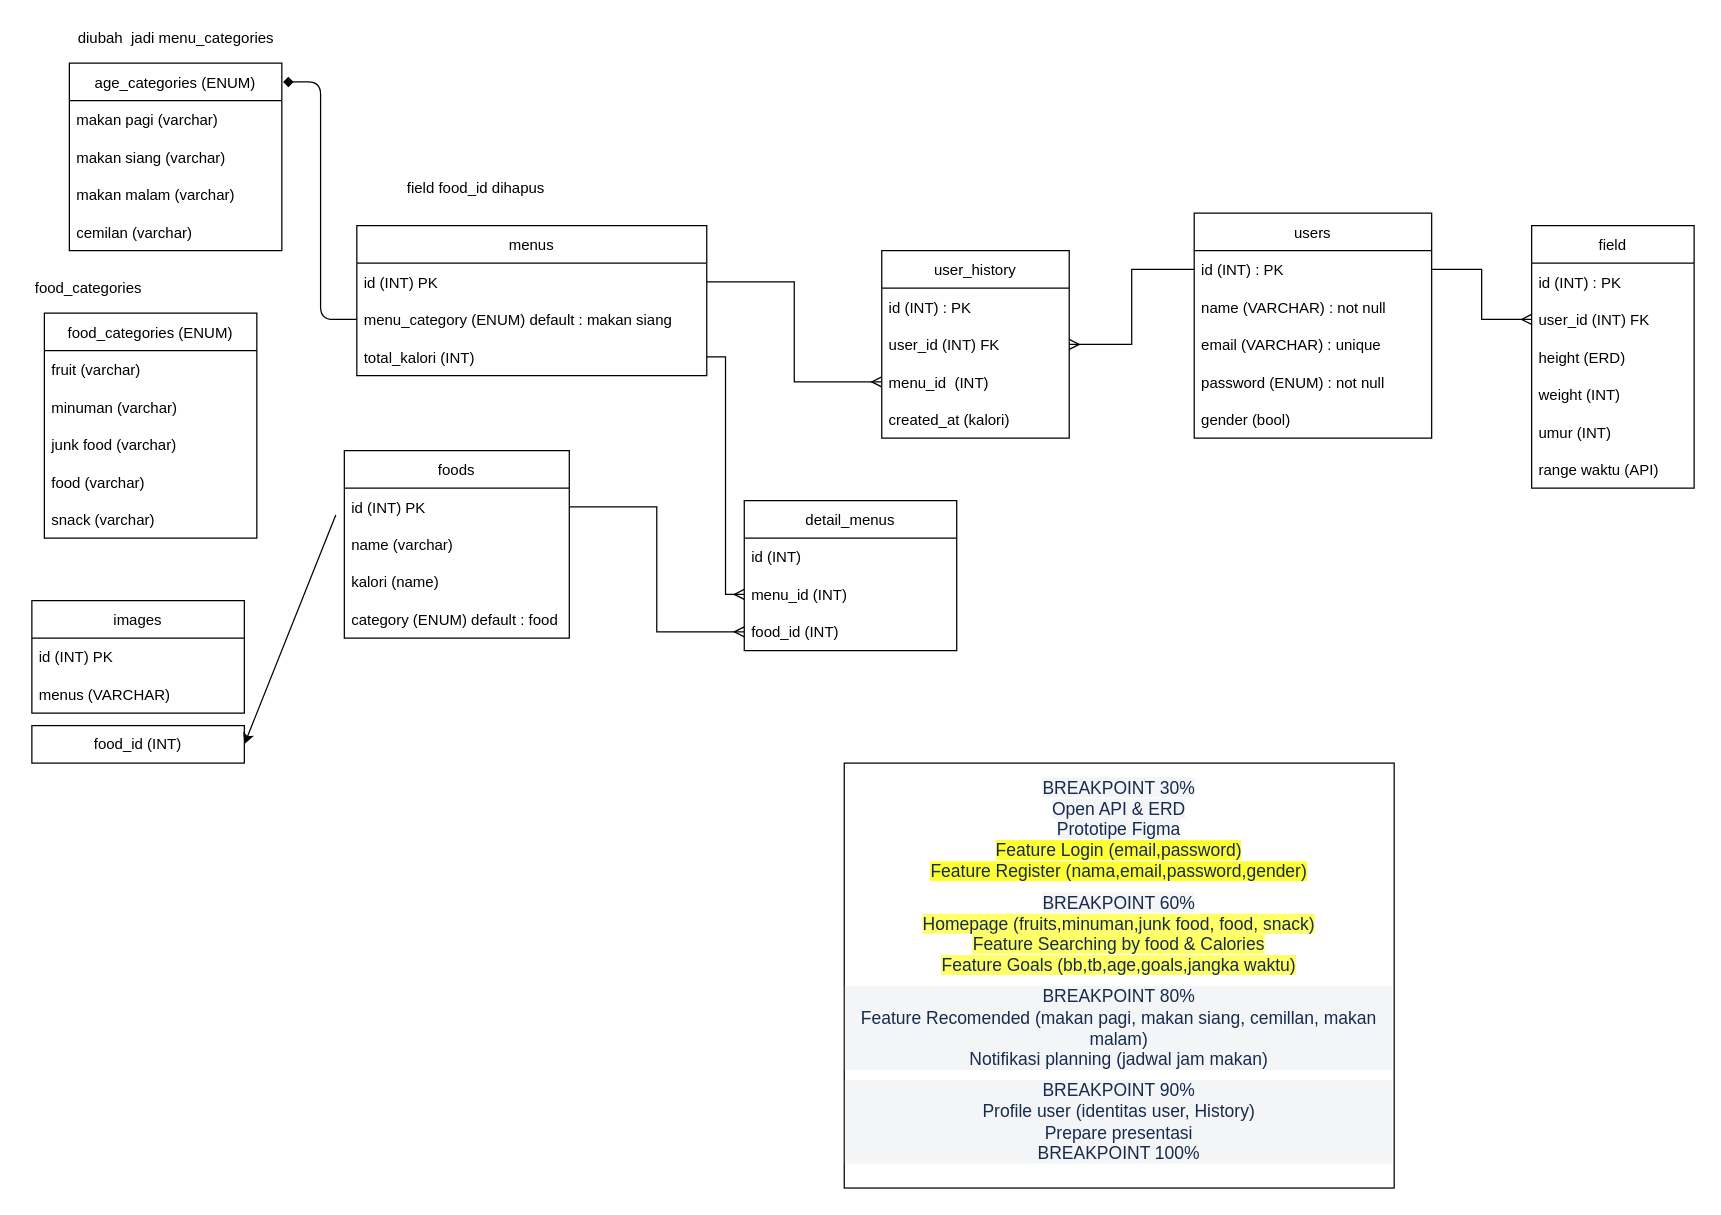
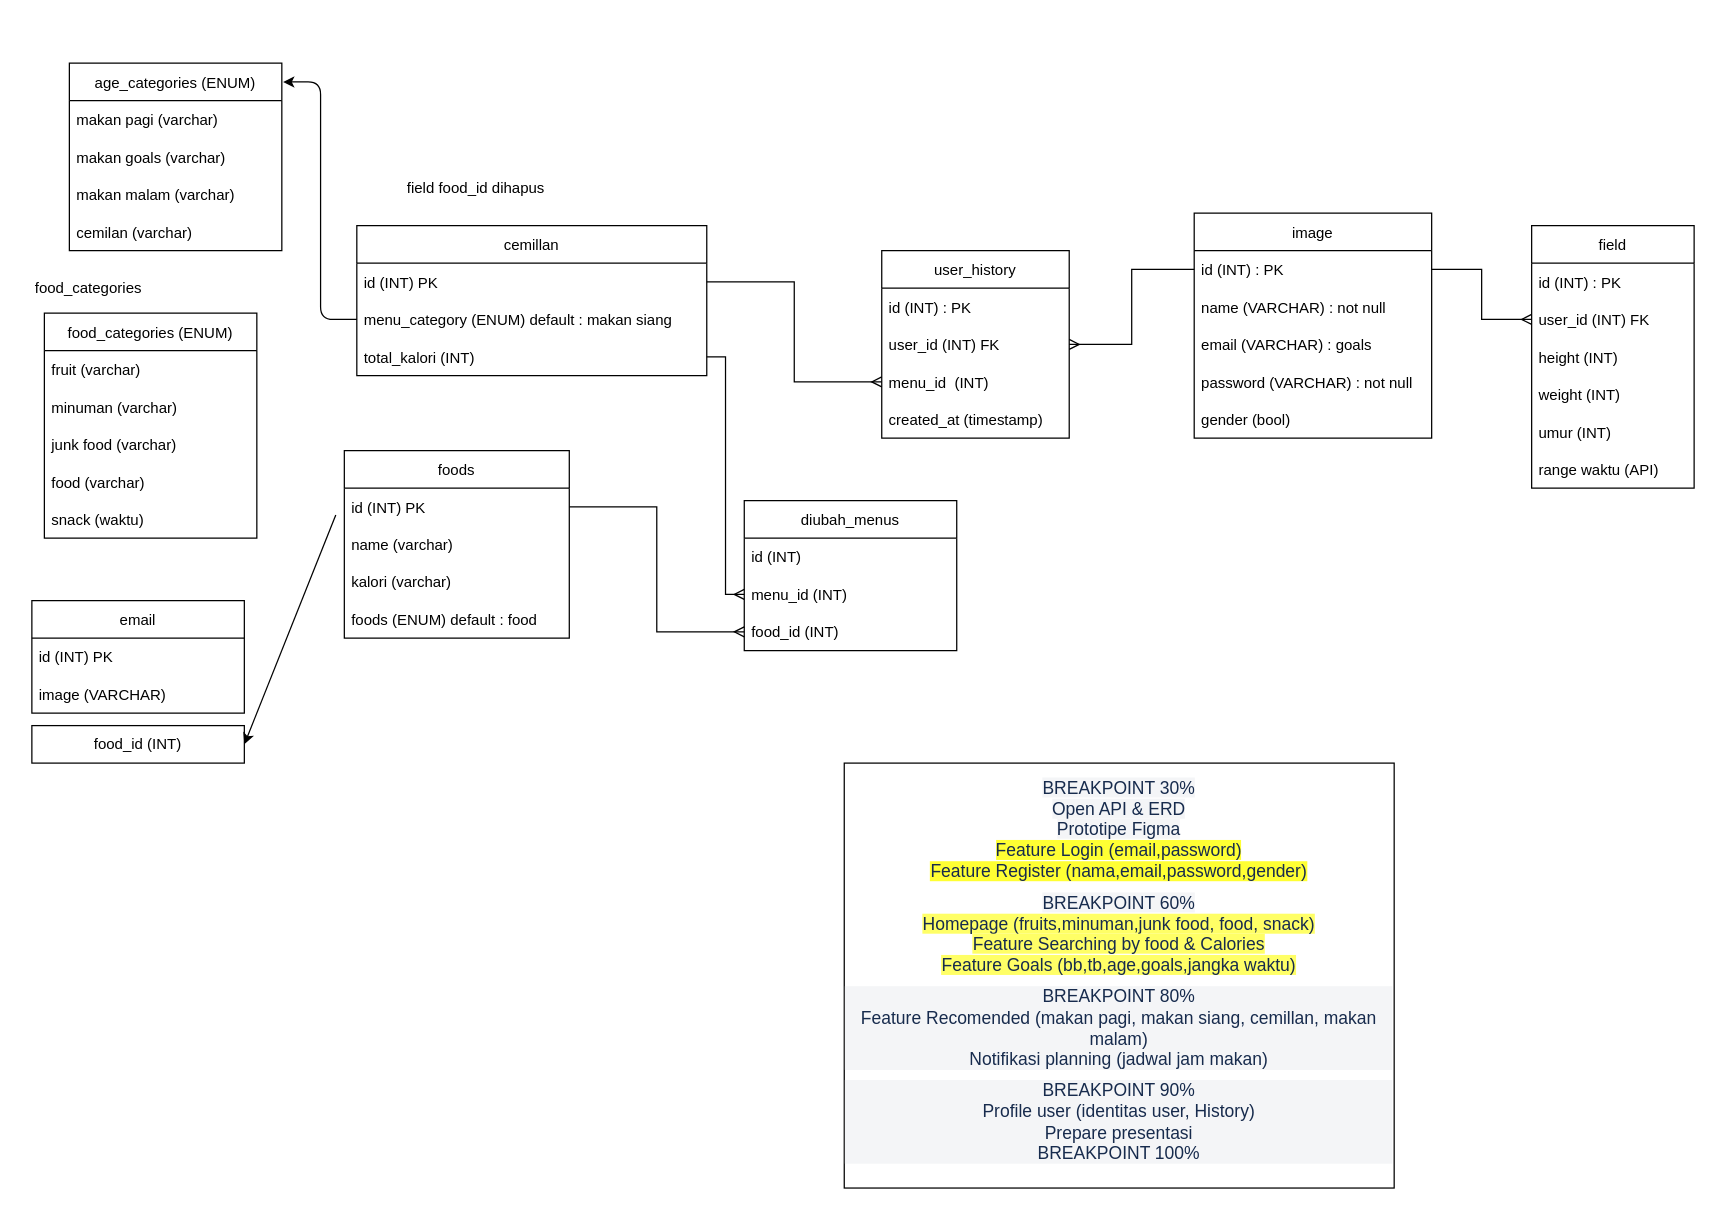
(176, 38) -> none
(294, 82) -> (293, 82)
(159, 158) -> (159, 158)
(1313, 233) -> (1313, 233)
(531, 245) -> (531, 245)
(1288, 345) -> (1284, 345)
(1585, 358) -> (1585, 358)
(1297, 383) -> (1309, 383)
(963, 420) -> (977, 420)
(112, 520) -> (104, 520)
(850, 520) -> (850, 520)
(400, 583) -> (413, 583)
(138, 620) -> (138, 620)
(466, 620) -> (453, 620)
(100, 695) -> (98, 695)
